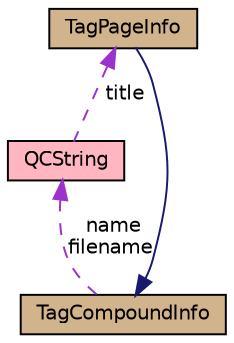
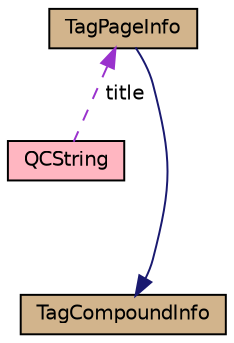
(66, 253) -> none
